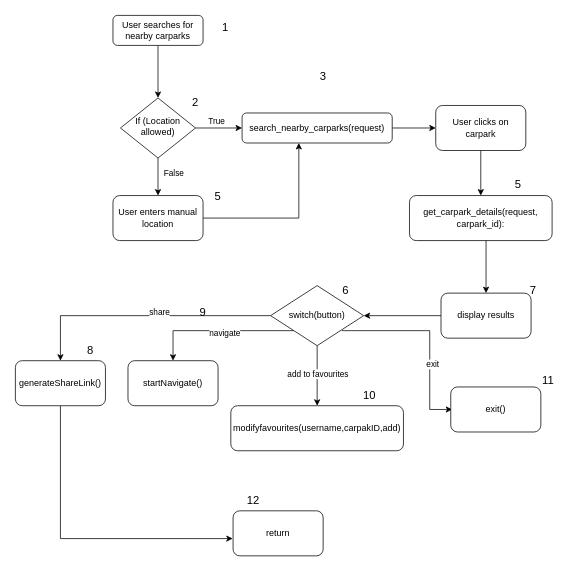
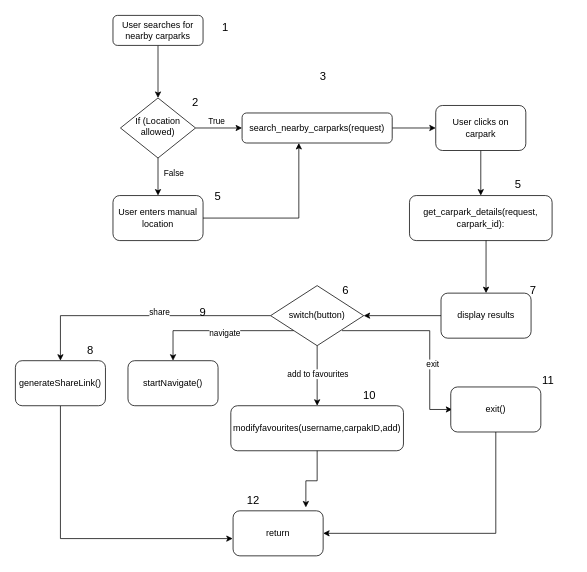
none -> (312, 480)
none -> (462, 533)
